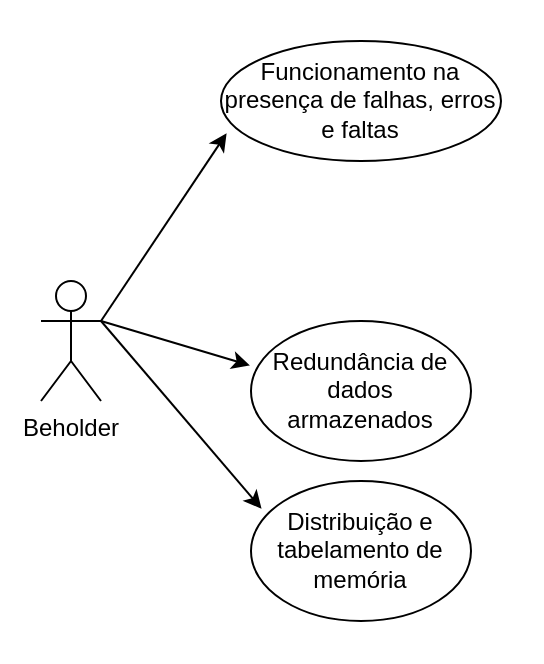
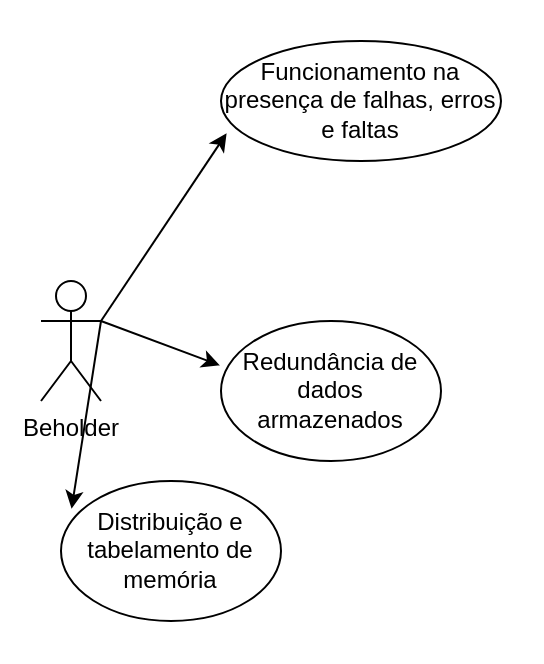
(361, 391) -> (331, 391)
(361, 551) -> (171, 551)
